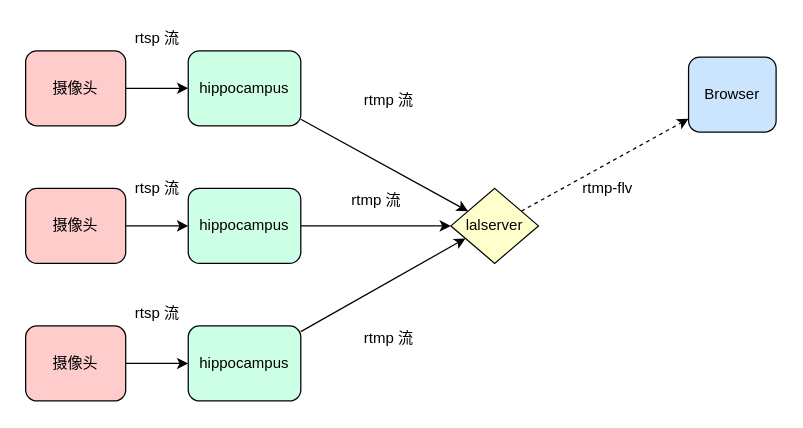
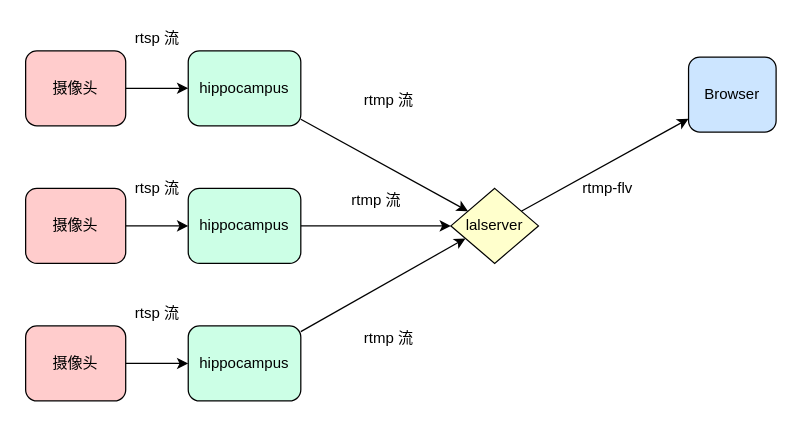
(602, 166) -> (602, 166)
